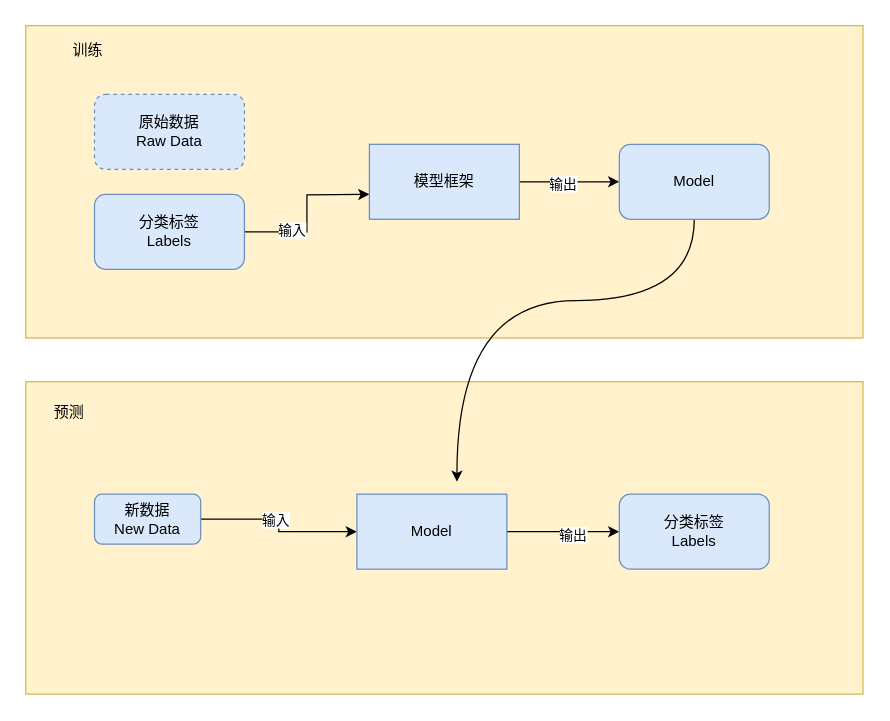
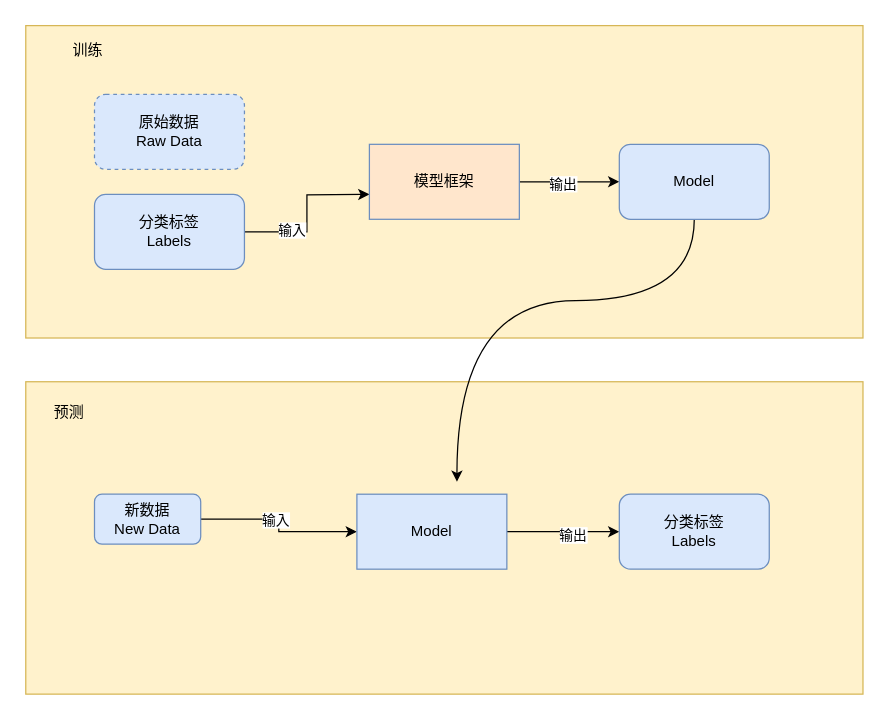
(444, 182) -> (444, 182)
